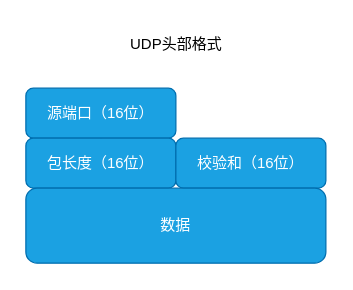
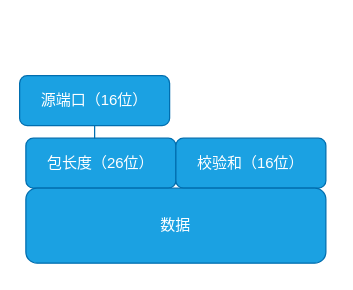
(176, 44) -> none
(101, 113) -> (94, 101)
(101, 163) -> (101, 163)
